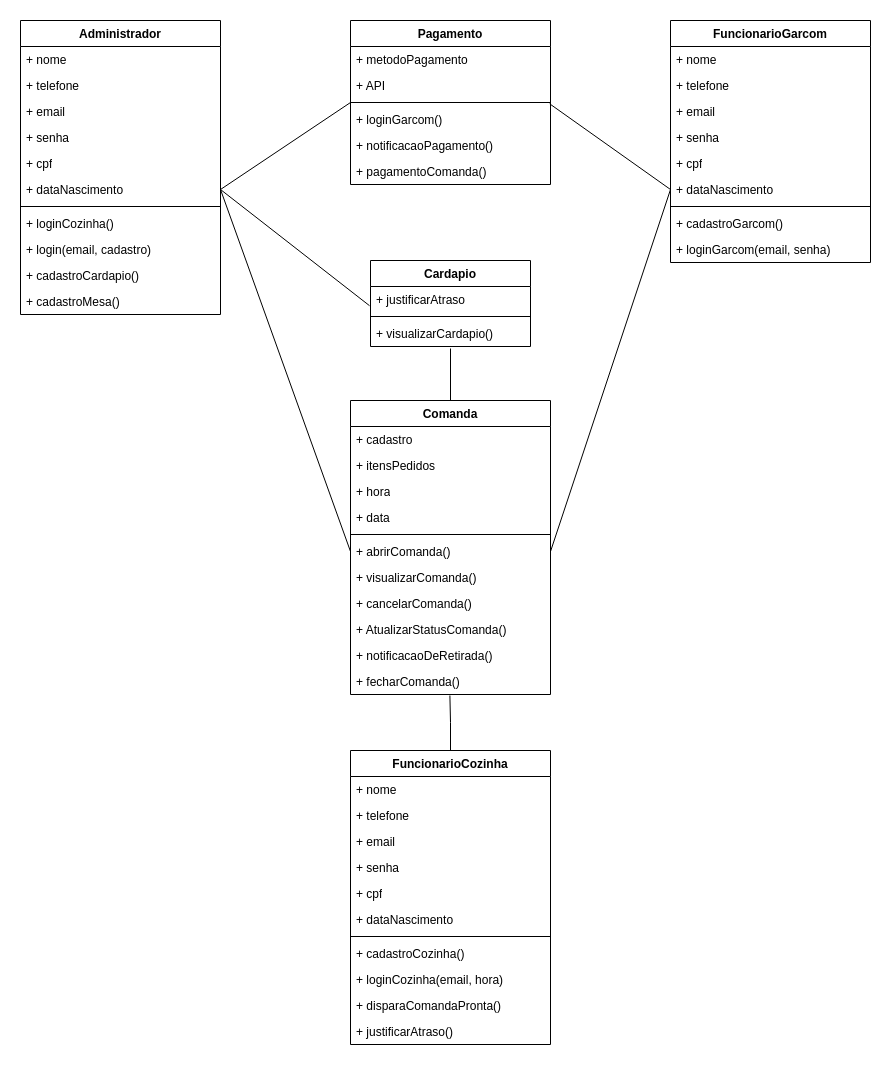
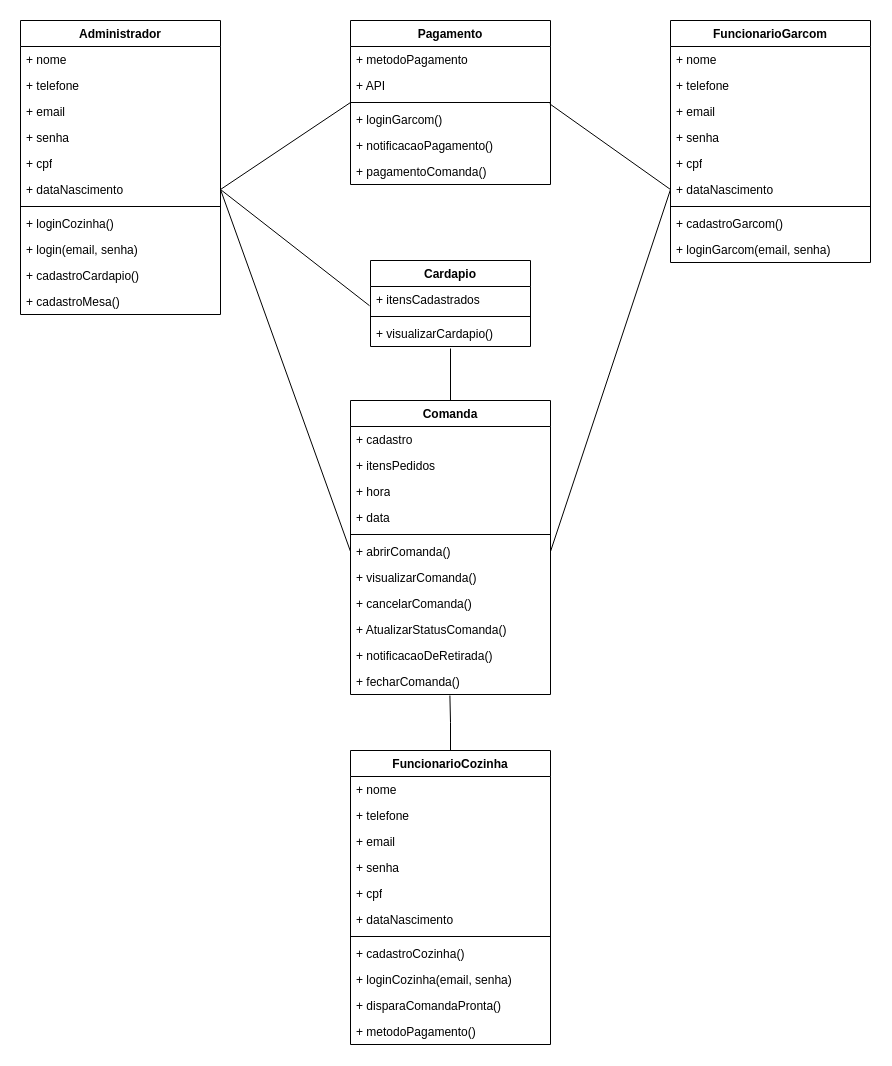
(96, 251) -> (86, 251)
(432, 301) -> (434, 301)
(435, 981) -> (438, 981)
(419, 1033) -> (419, 1033)
